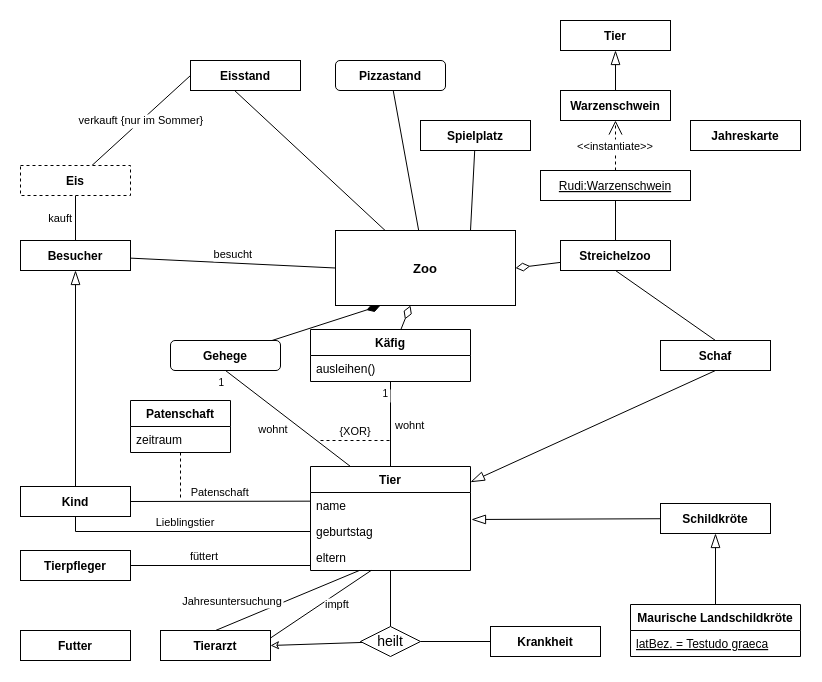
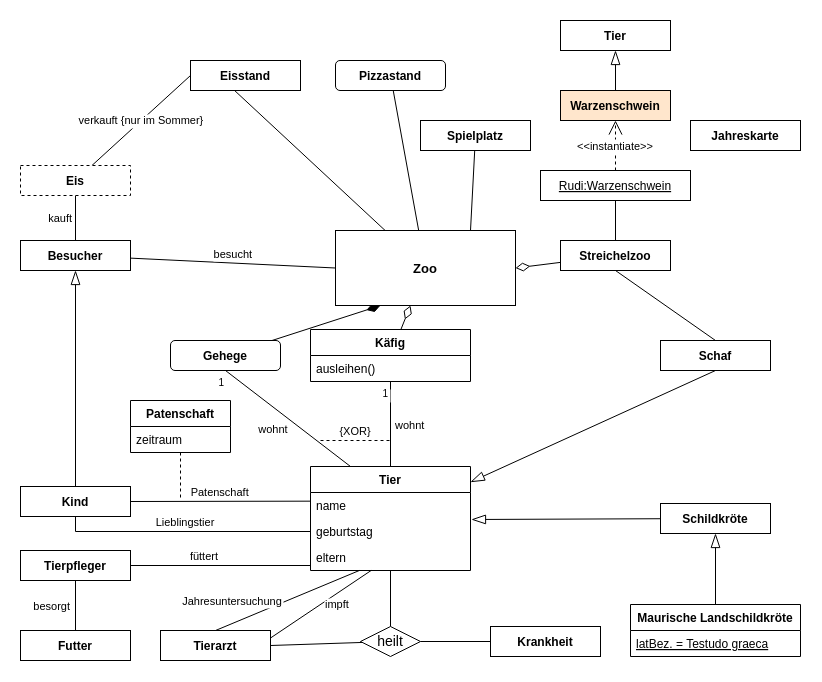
(616, 106) -> (616, 106)
none -> (76, 606)
(279, 645) -> (276, 645)
